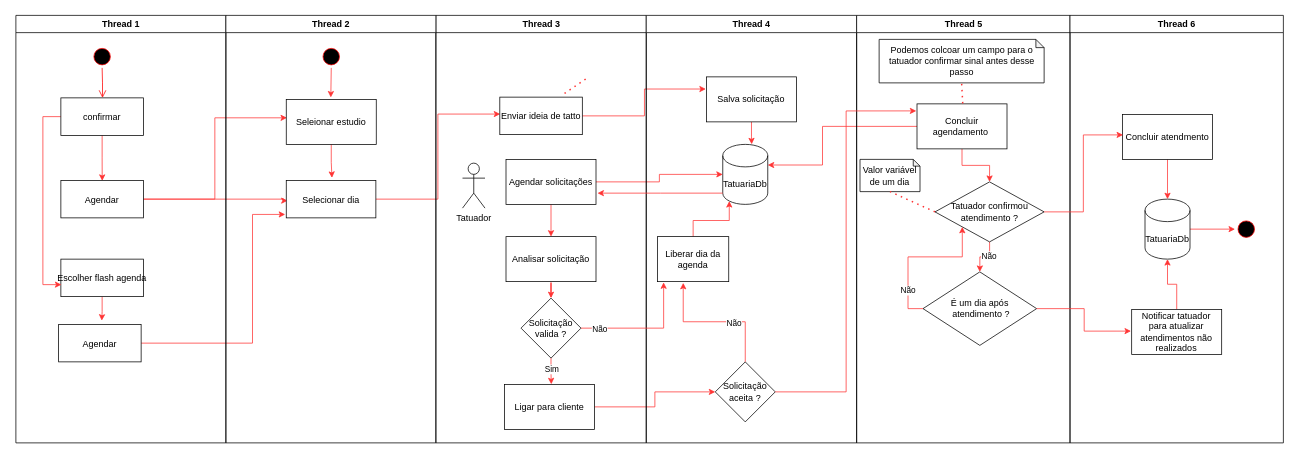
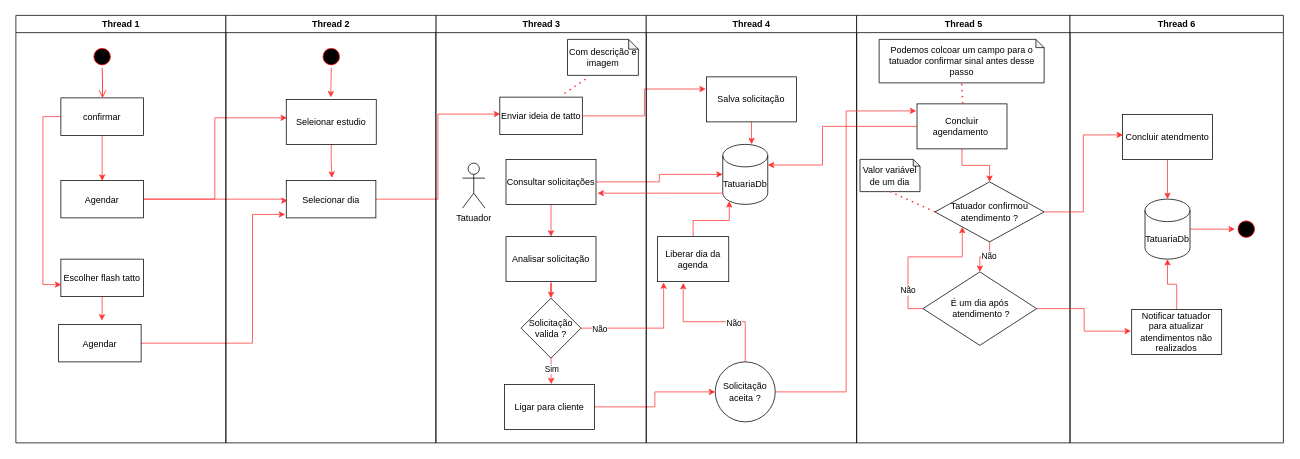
none -> (603, 57)
(551, 182) -> (551, 182)
(102, 278) -> (102, 278)
(745, 392) -> (745, 392)
